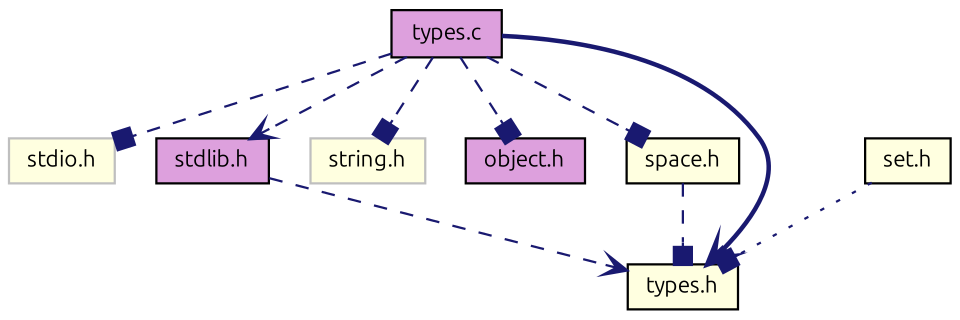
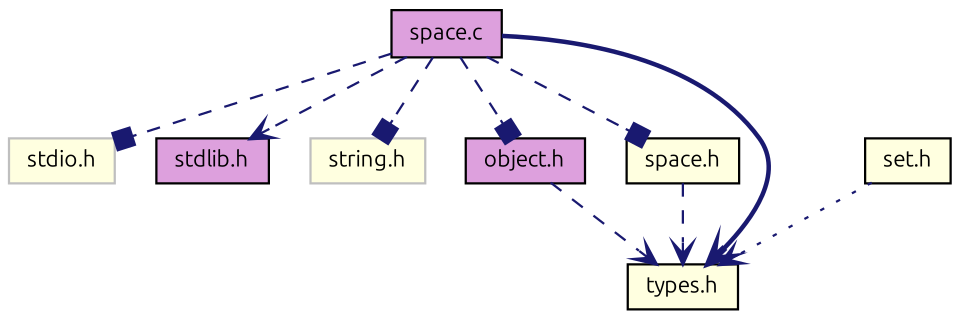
(447, 34) -> (447, 34)
(683, 213) -> (683, 213)
(805, 218) -> (805, 218)
(437, 222) -> (595, 217)
